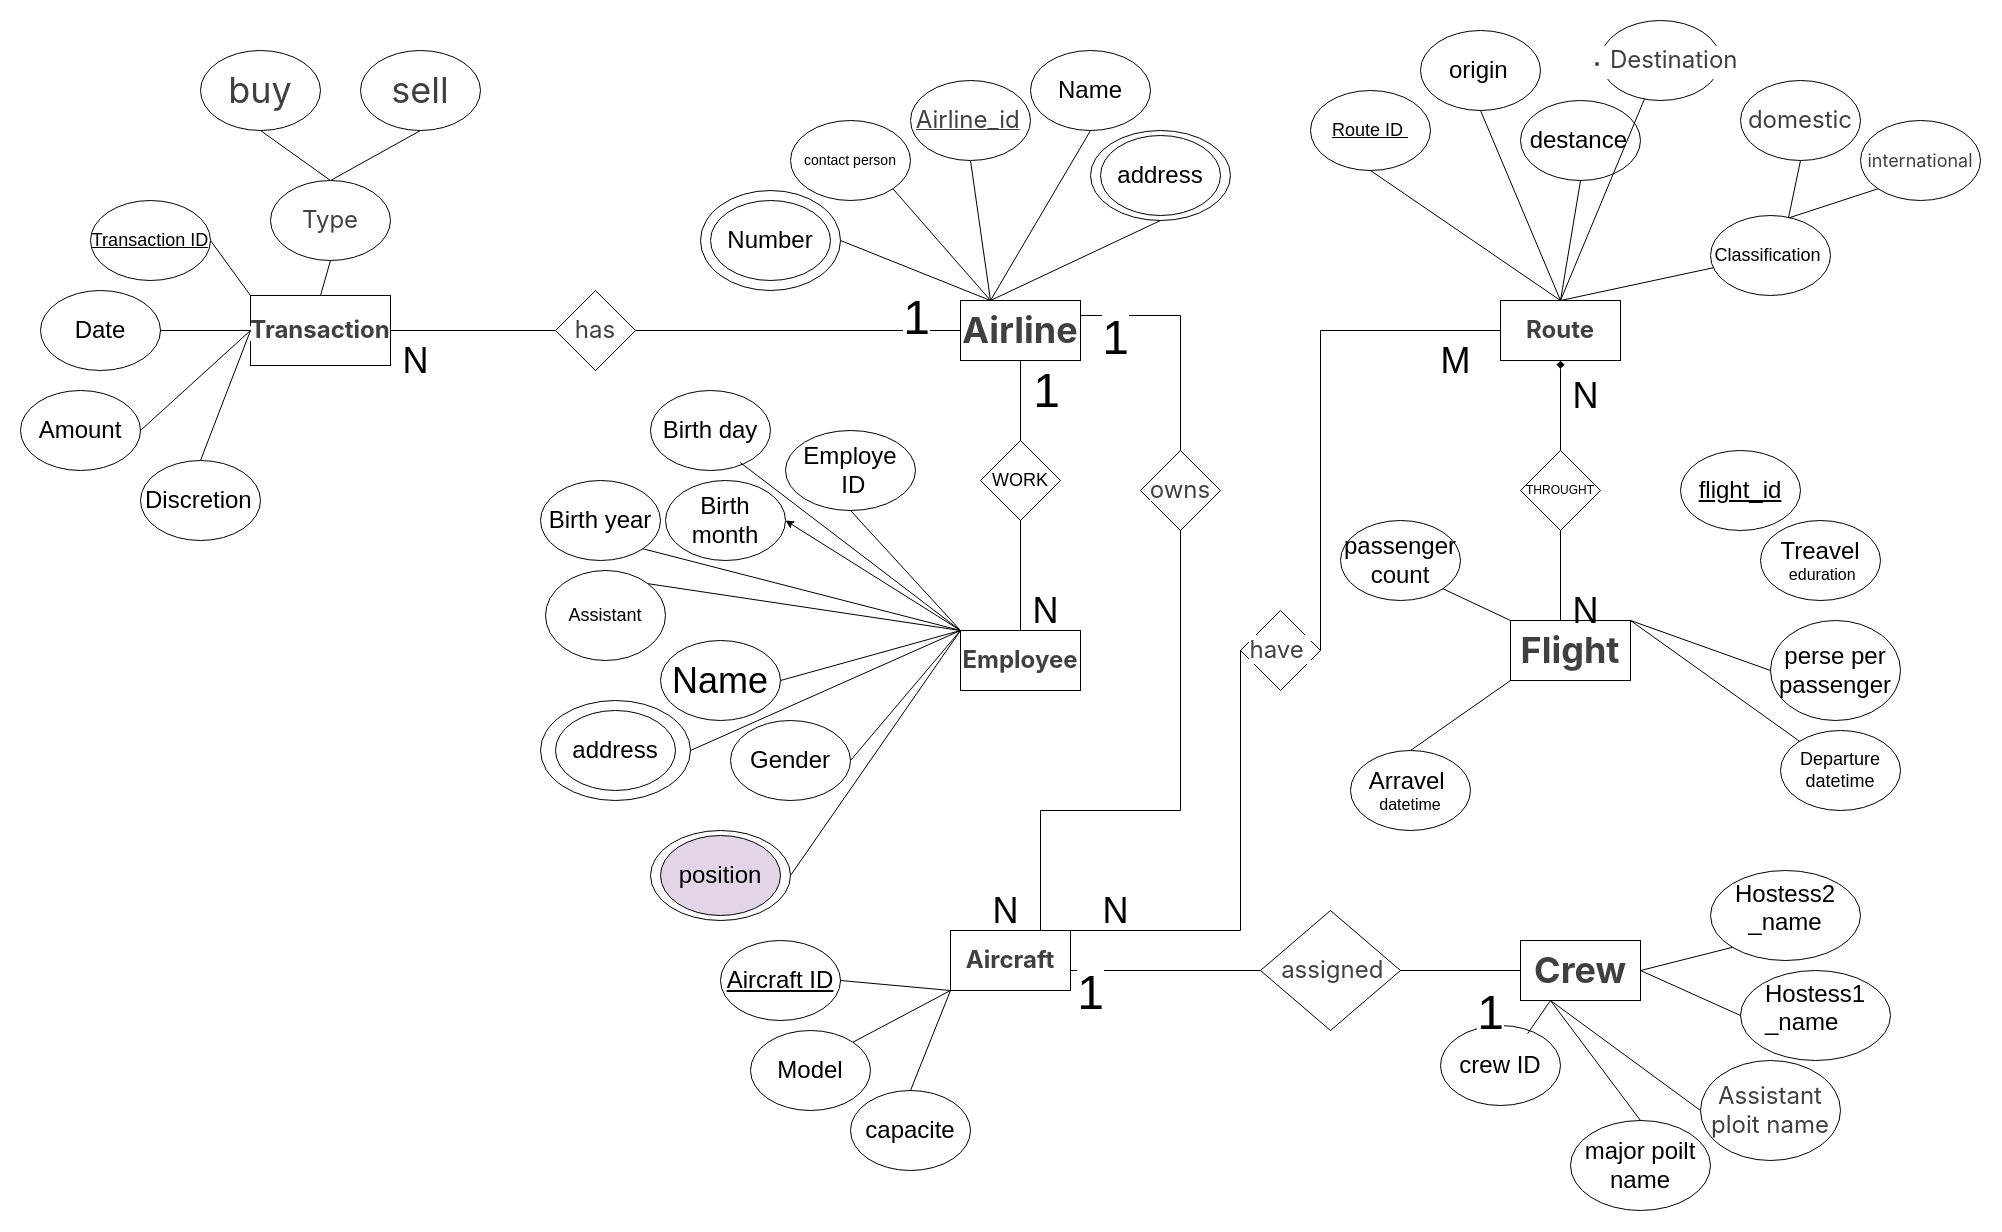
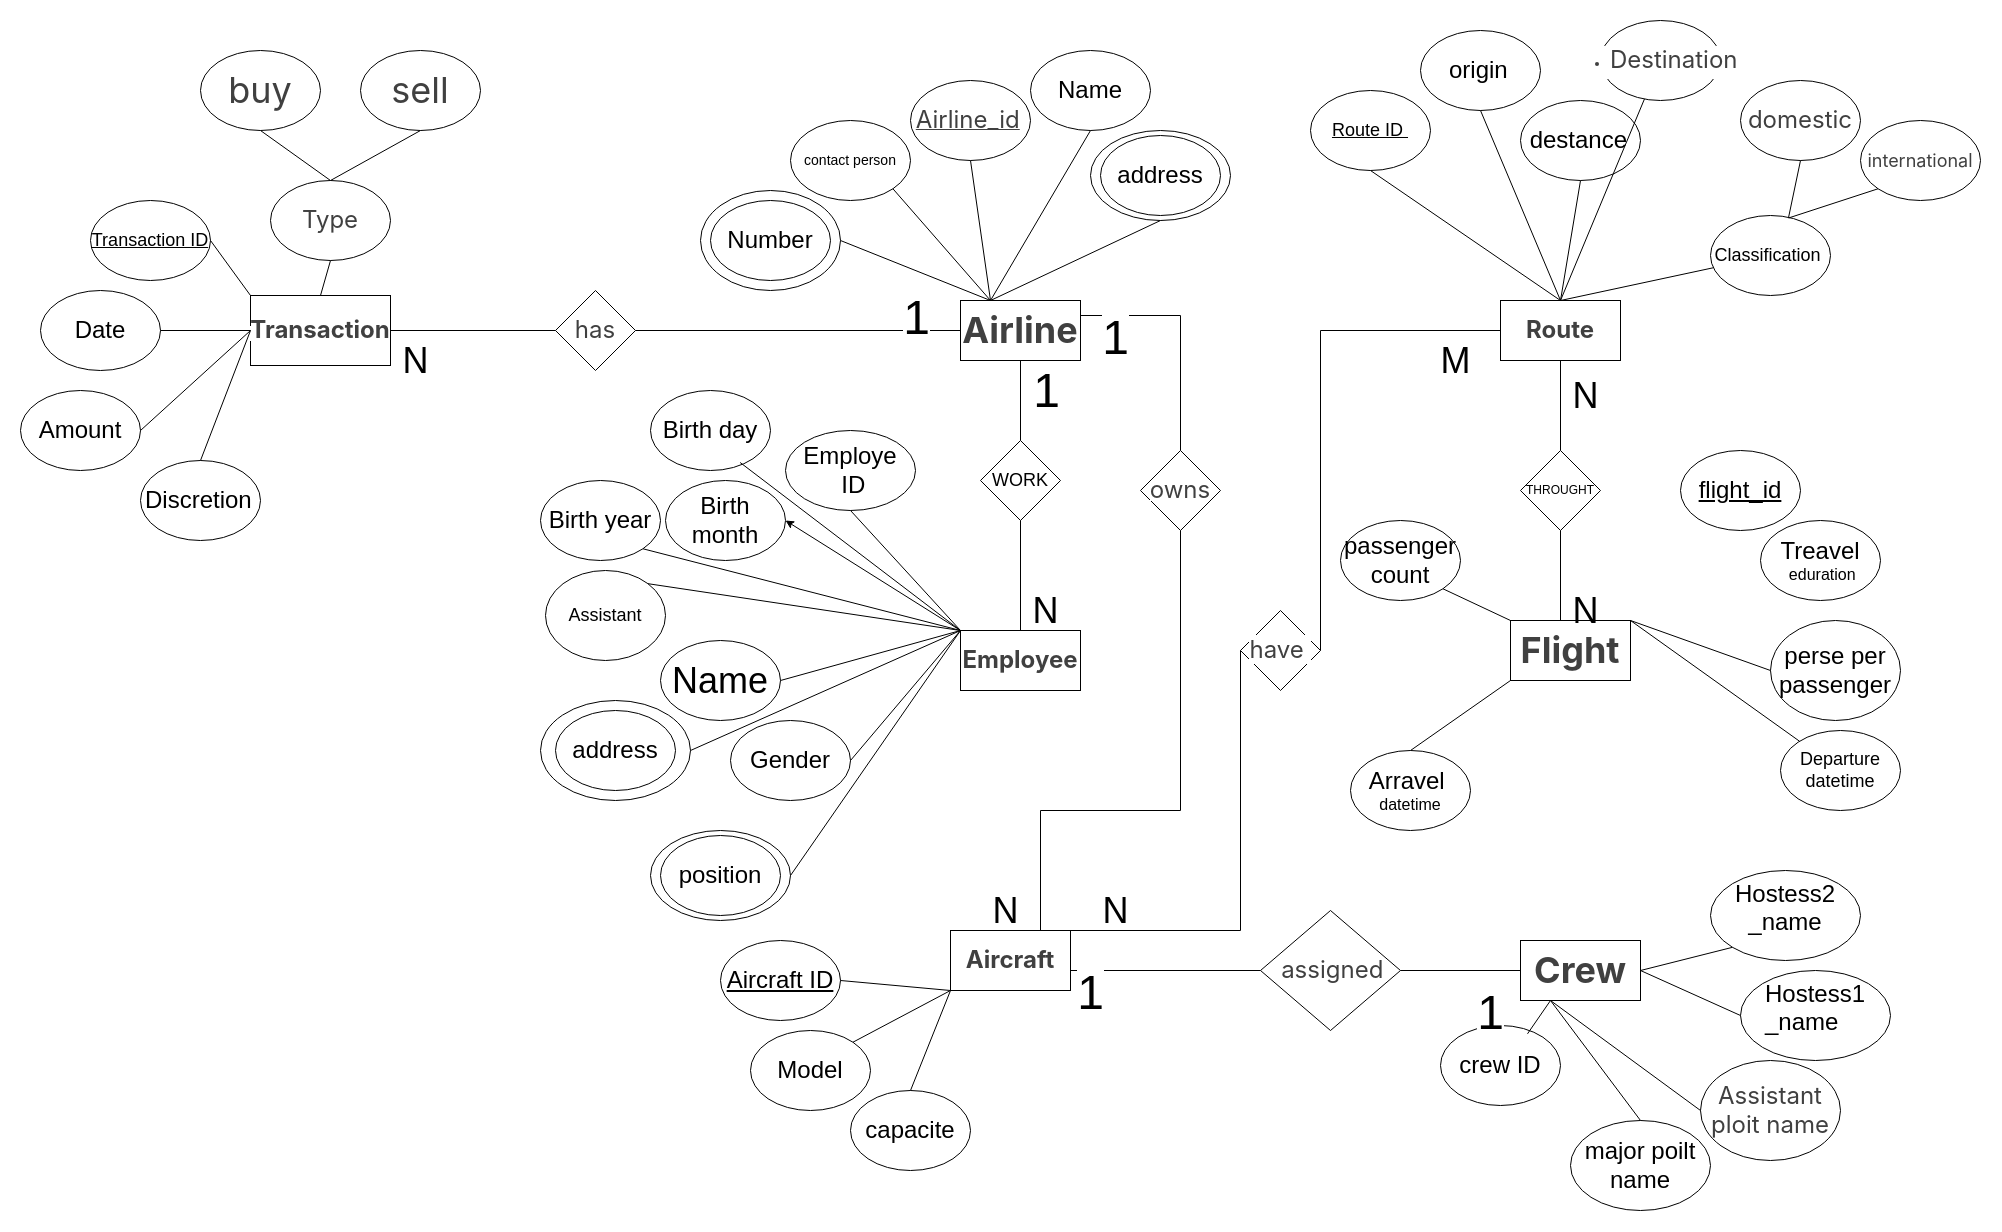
(1561, 369) -> (1561, 365)
(721, 876) -> (721, 876)
